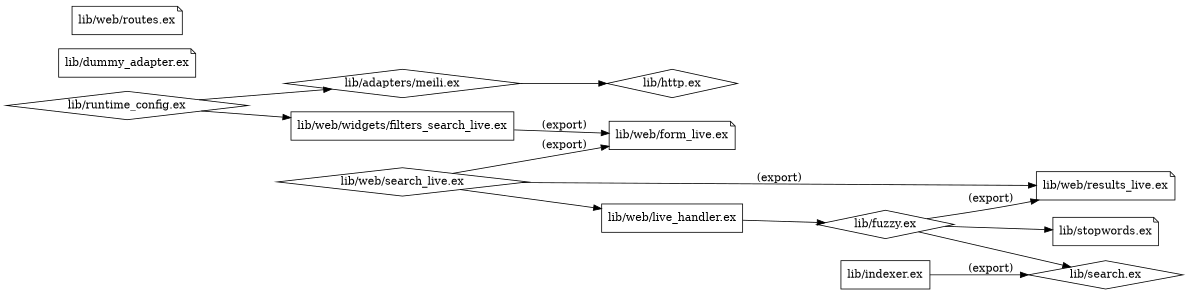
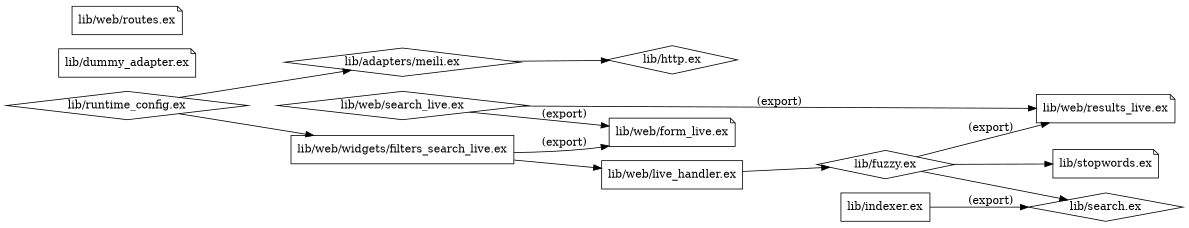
(527, 199) -> (554, 164)
